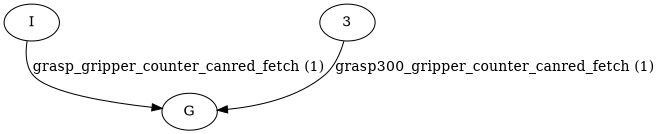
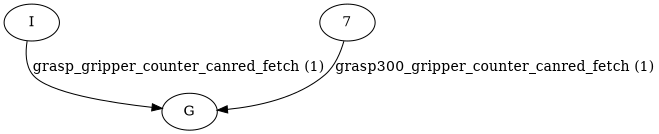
(347, 23) -> (347, 23)
